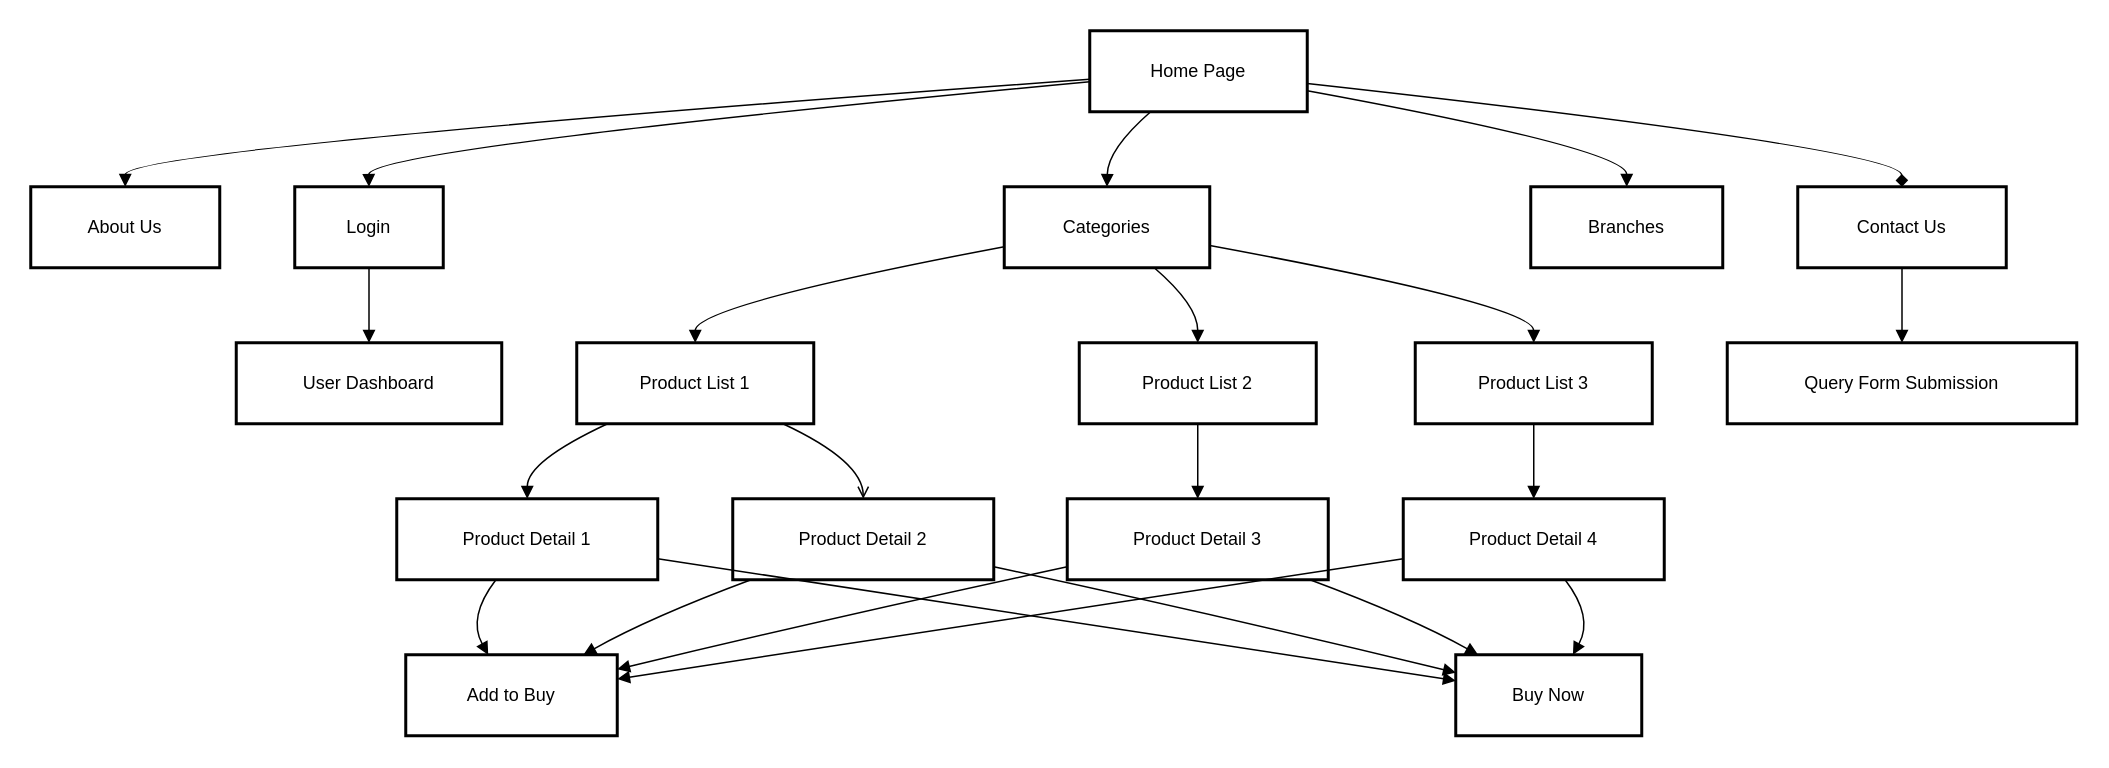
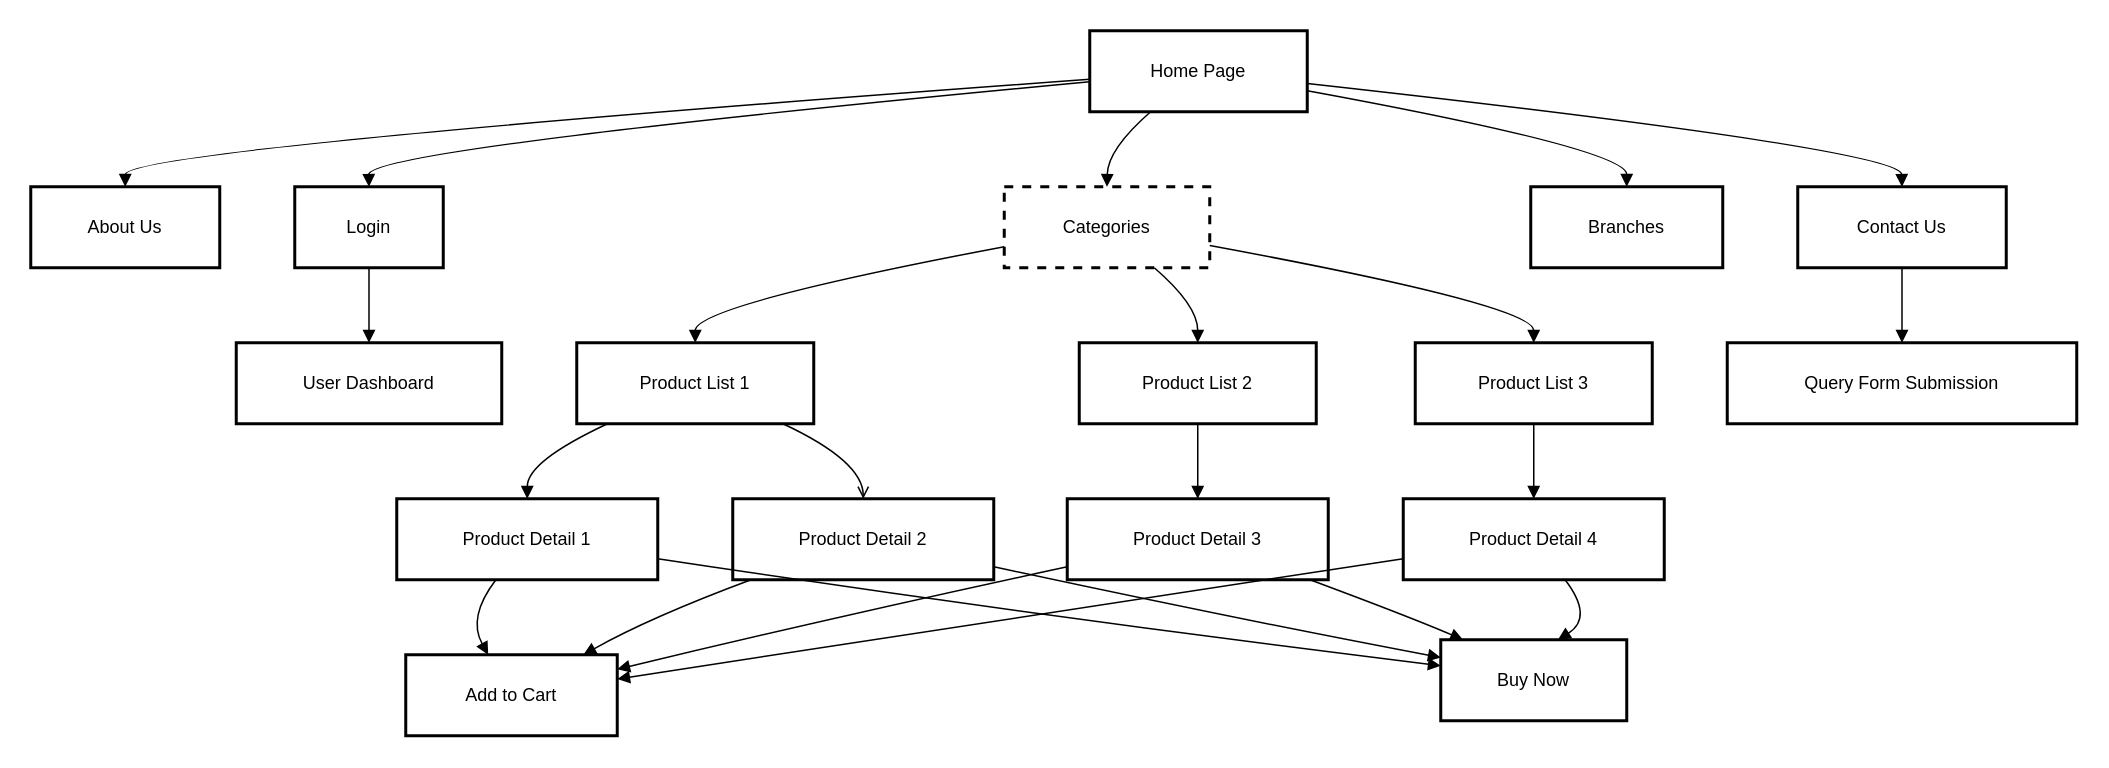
(1892, 168) -> (1893, 168)
(1107, 227) -> (1107, 227)
(512, 695) -> (512, 695)
(1549, 695) -> (1534, 680)
